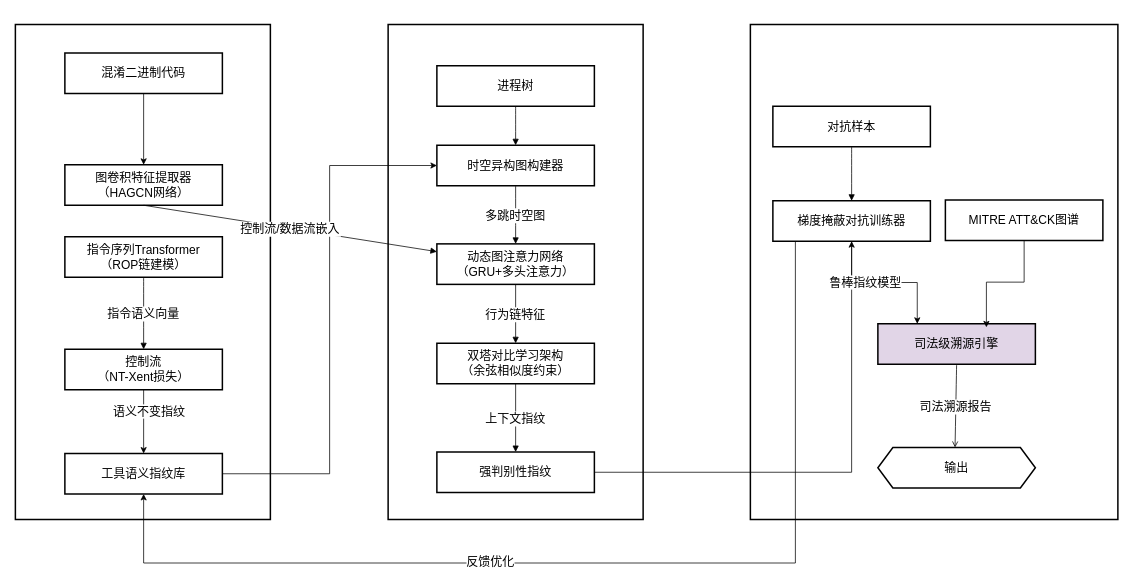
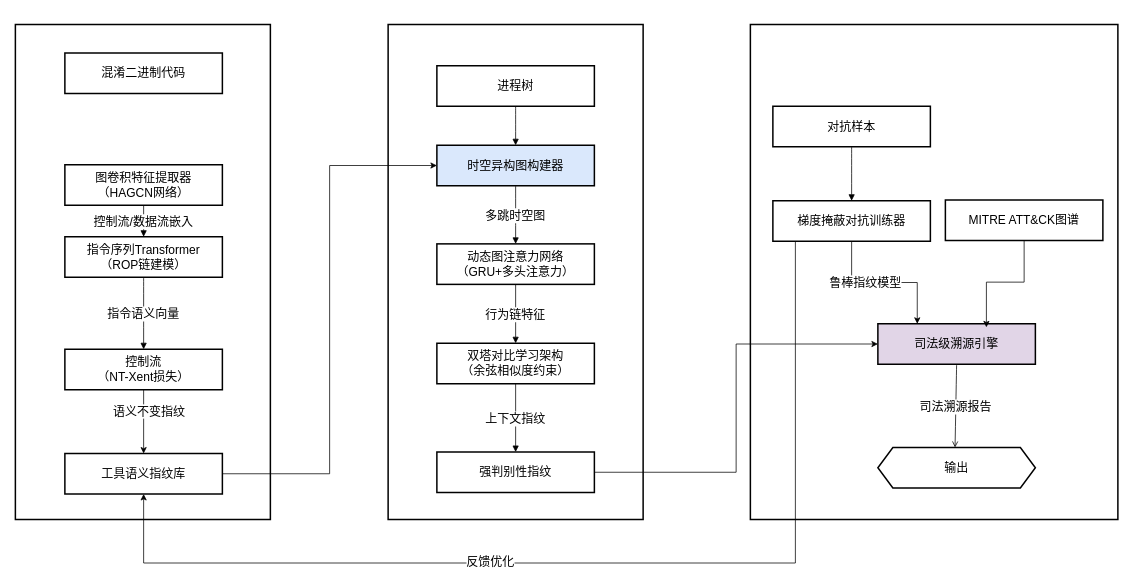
(144, 127) -> none
(516, 165) -> (516, 165)
(237, 220) -> (144, 217)
(852, 439) -> (736, 344)
